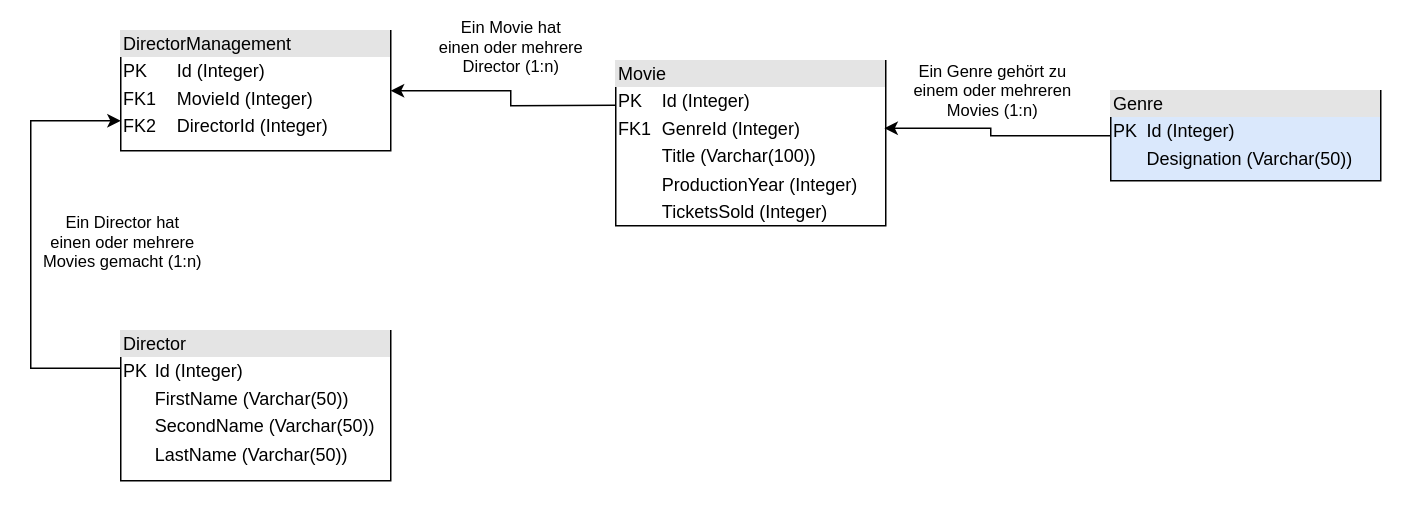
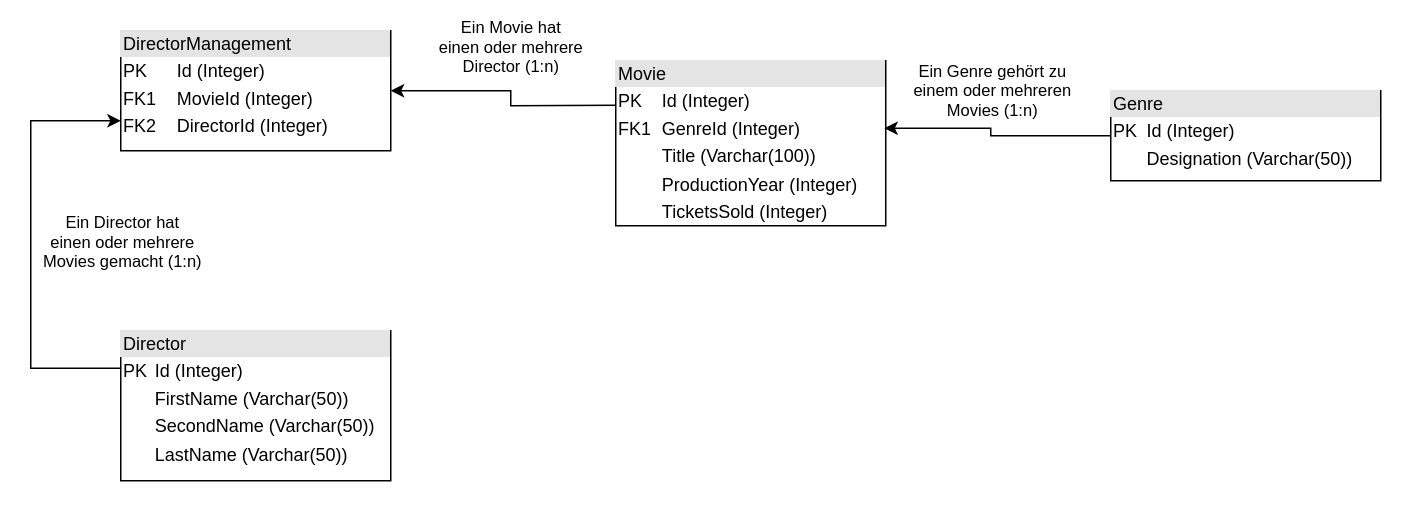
(1246, 136) -> (1246, 136)
